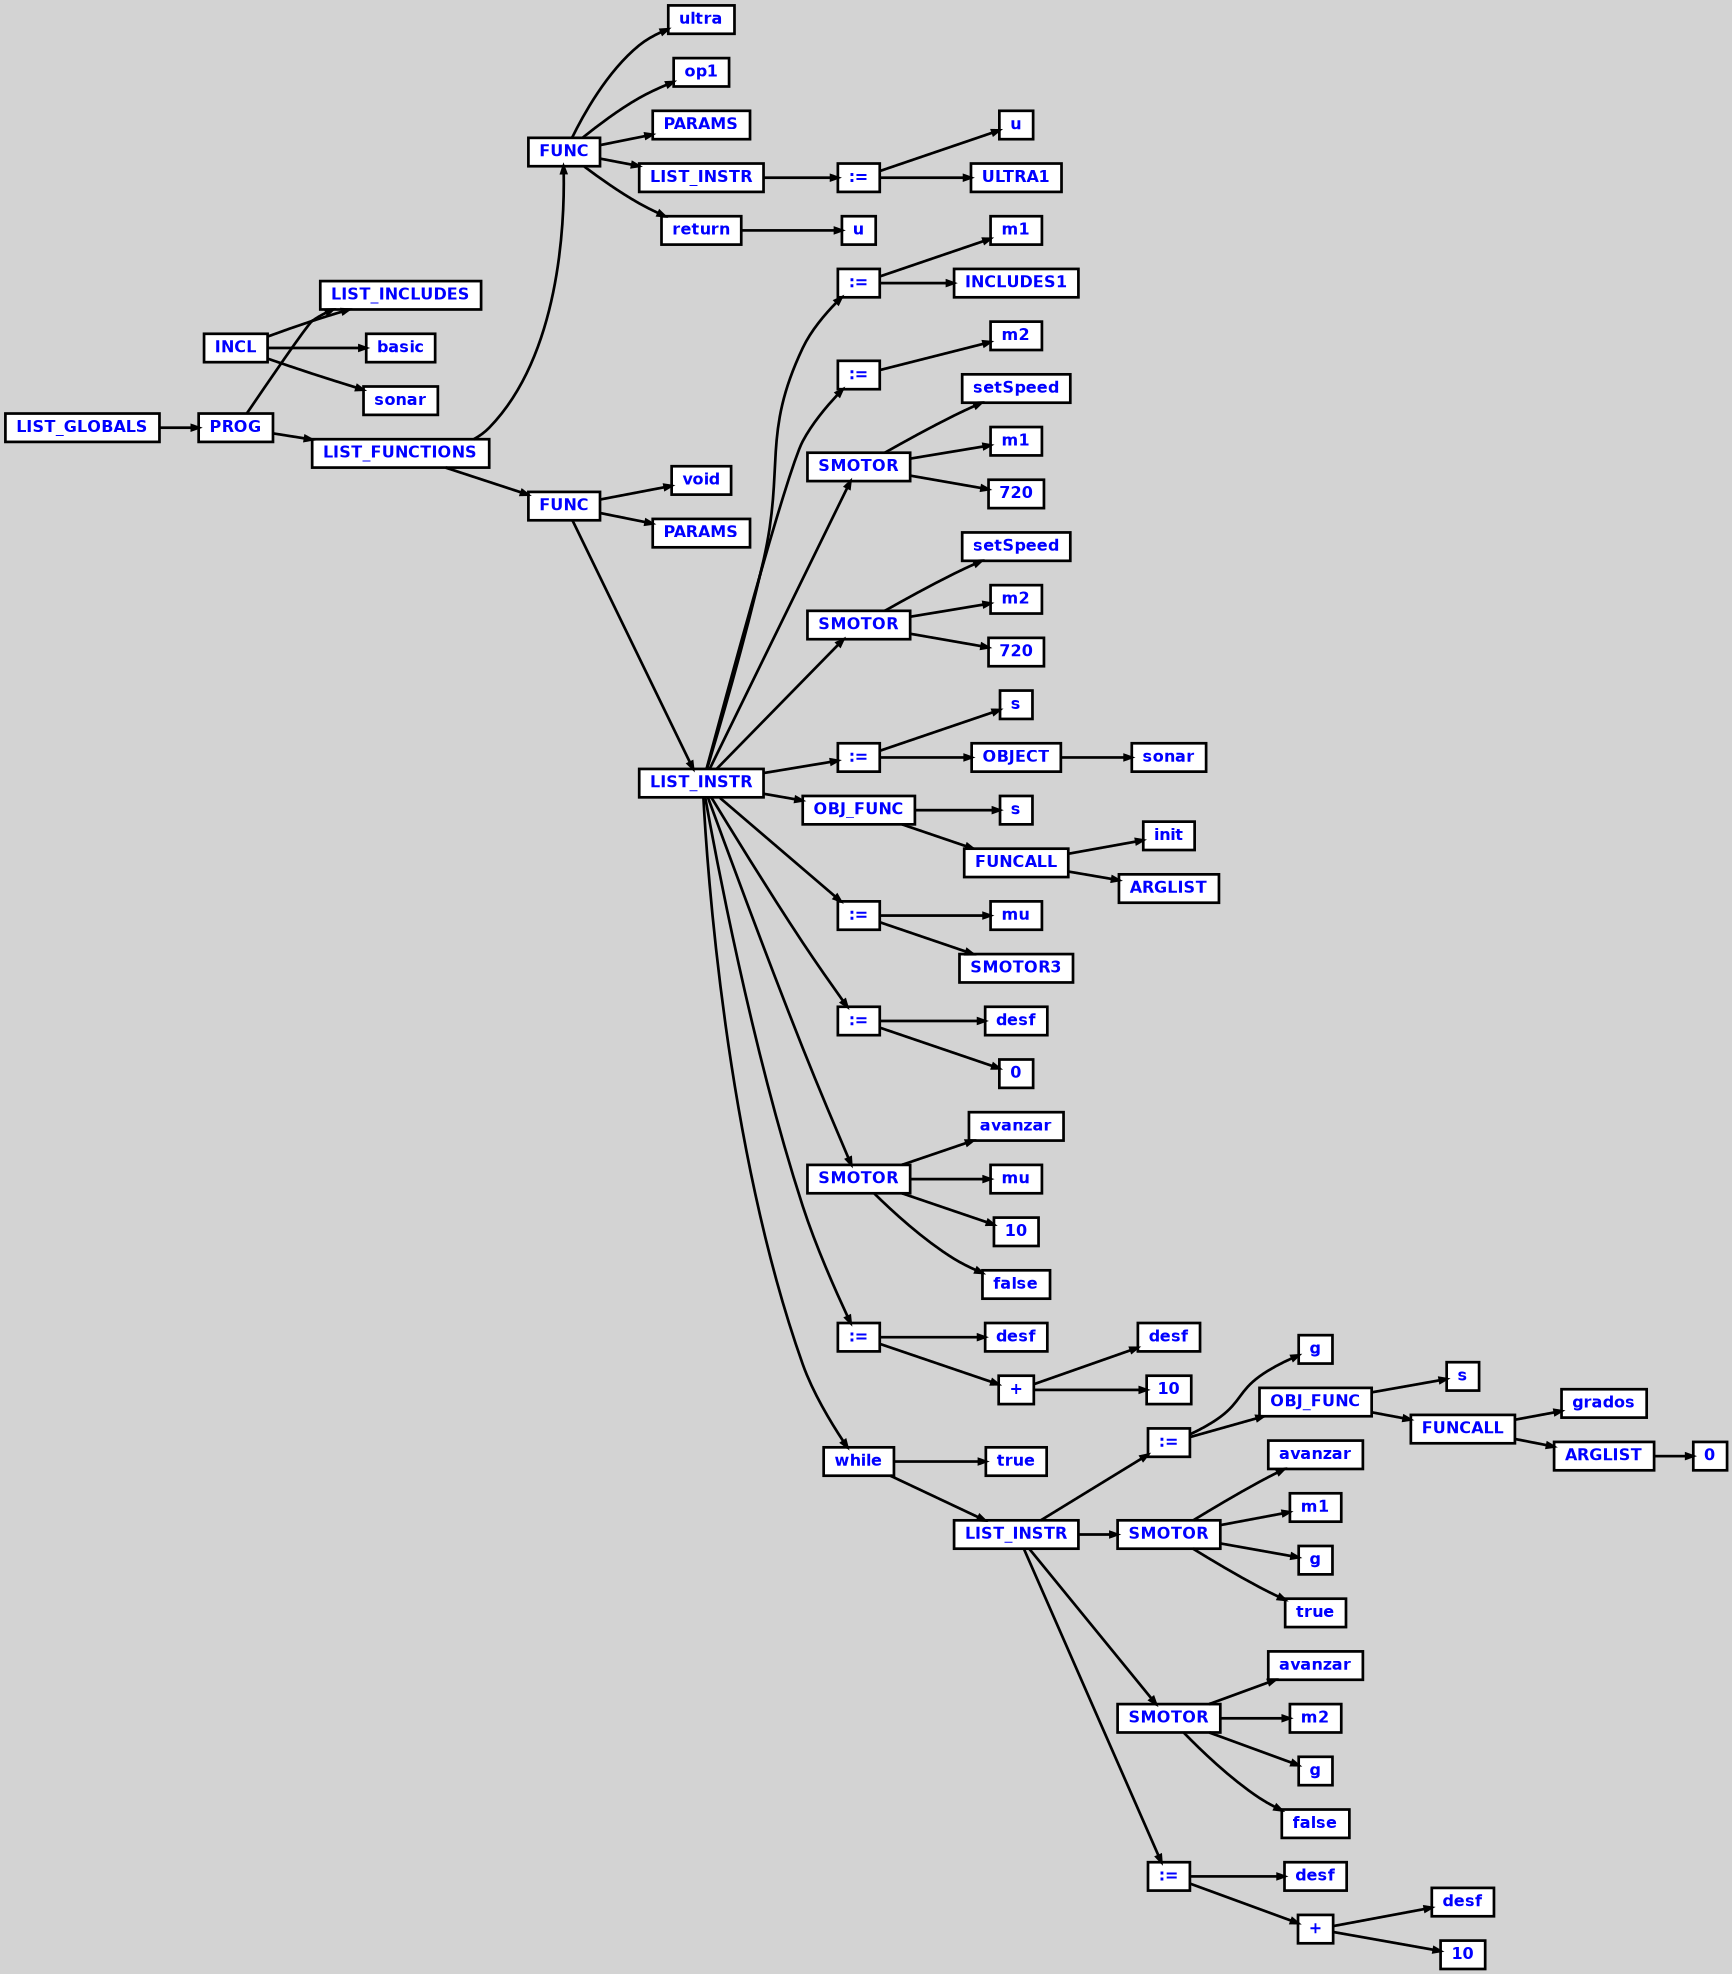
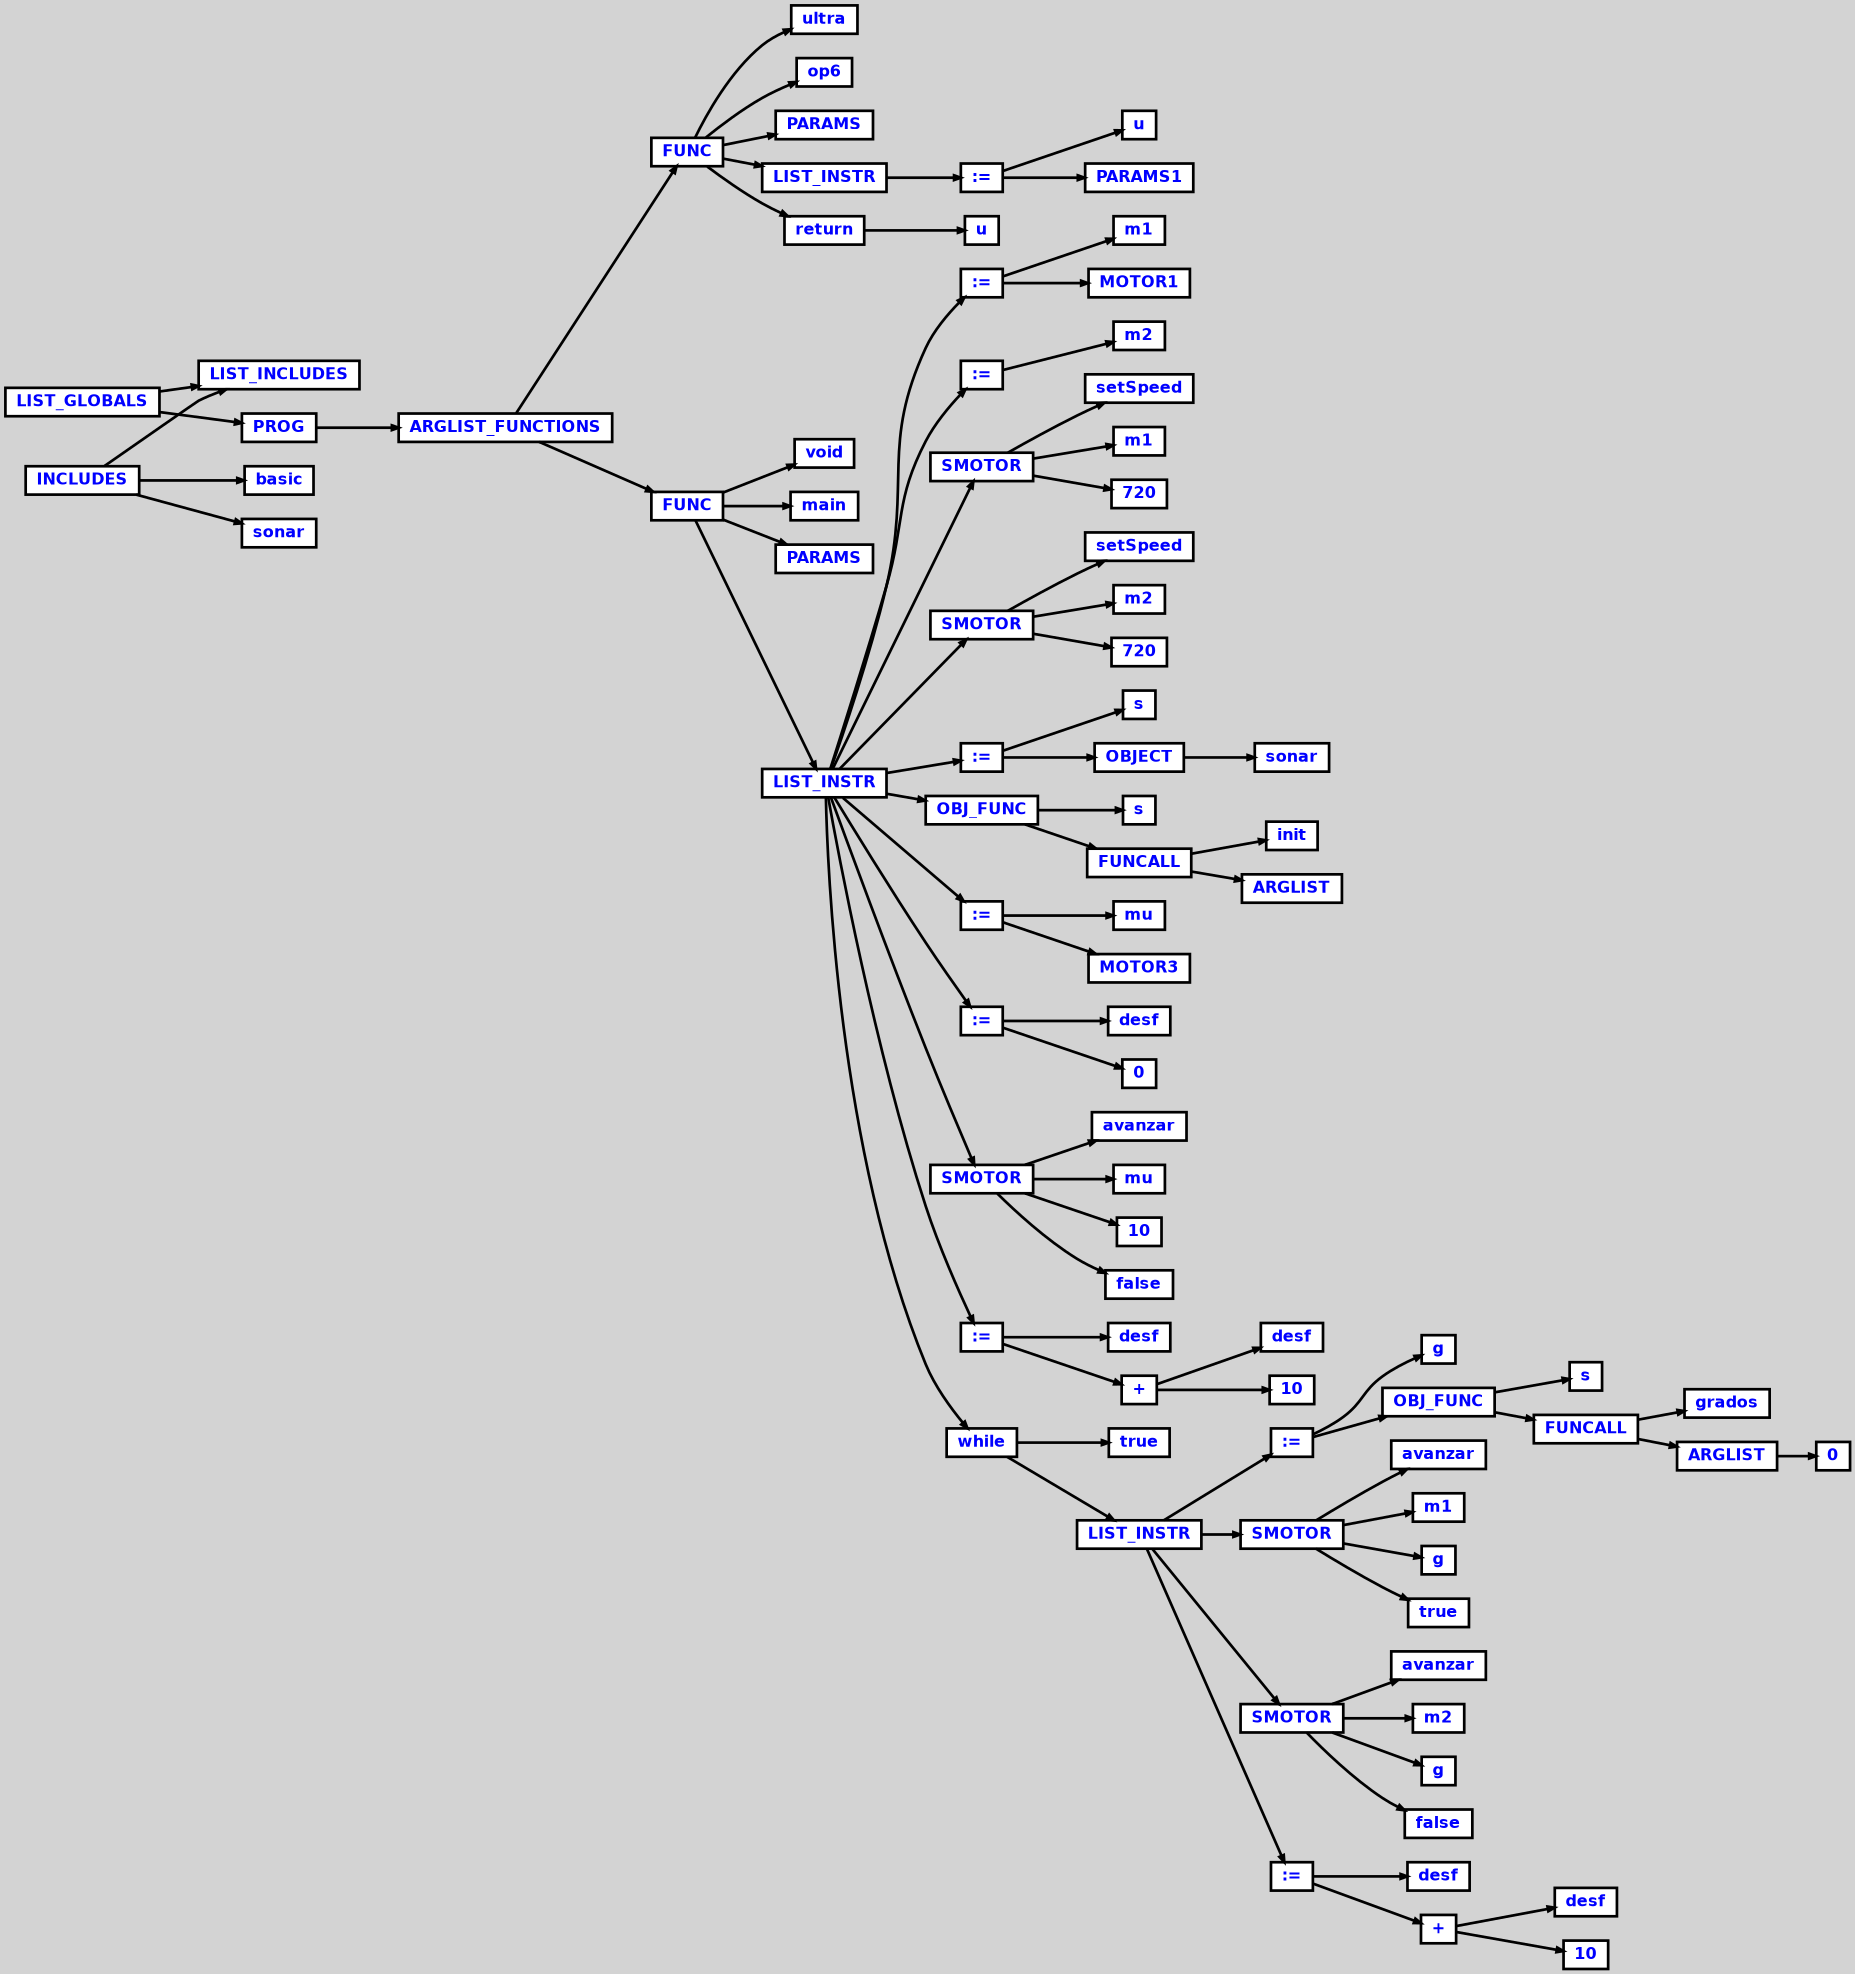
(701, 72) -> (824, 72)
(1016, 178) -> (1139, 178)
(1016, 283) -> (1139, 283)
(236, 348) -> (82, 480)
(276, 371) -> (176, 389)
(401, 453) -> (505, 428)
none -> (824, 506)
(1016, 968) -> (1139, 968)
